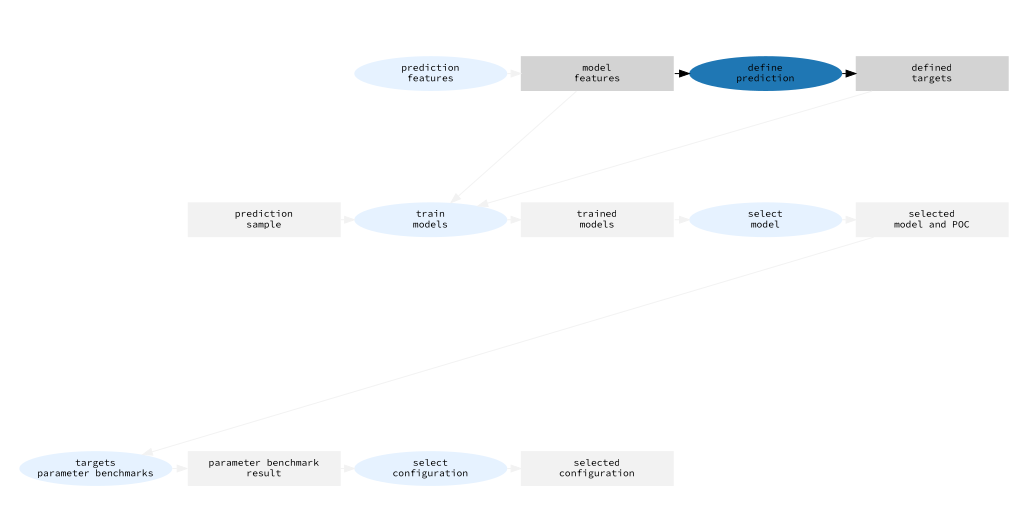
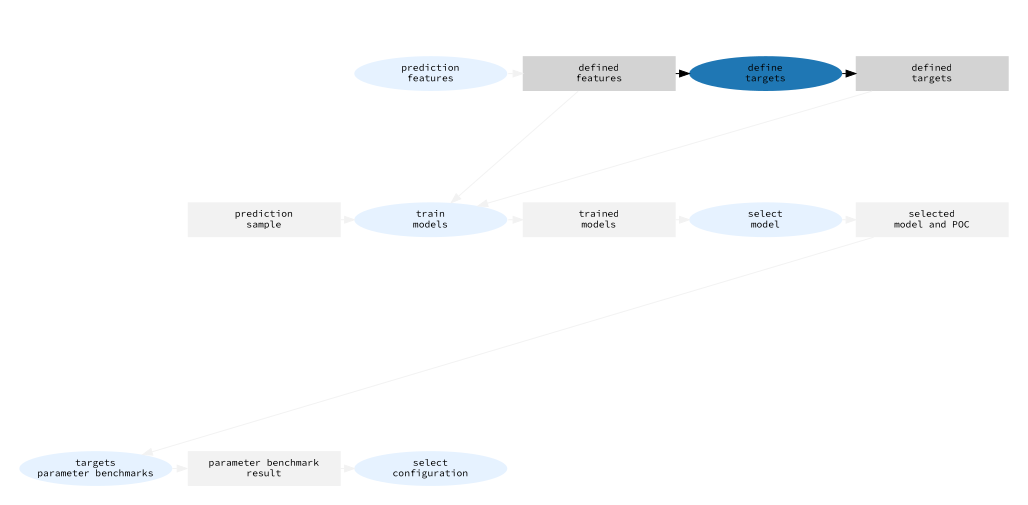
(597, 74) -> (599, 74)
(766, 74) -> (766, 74)
(597, 469) -> none
